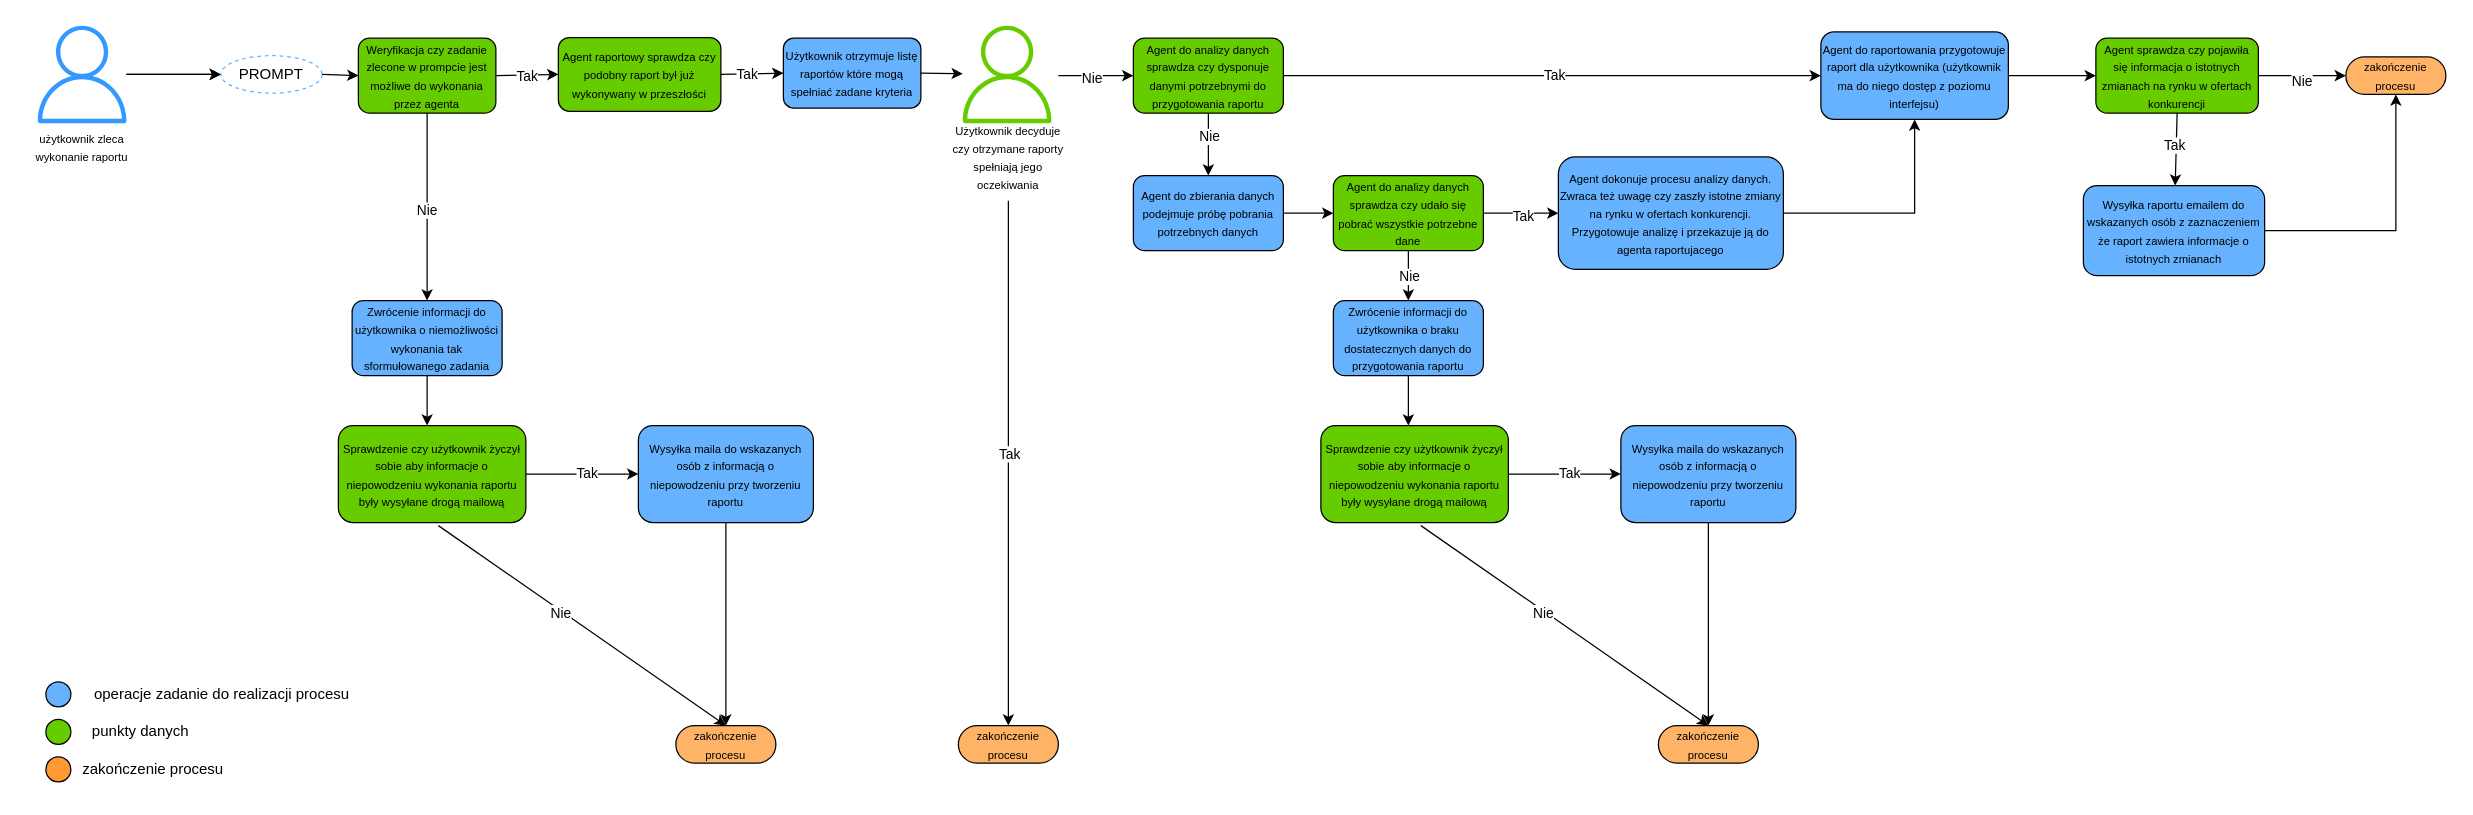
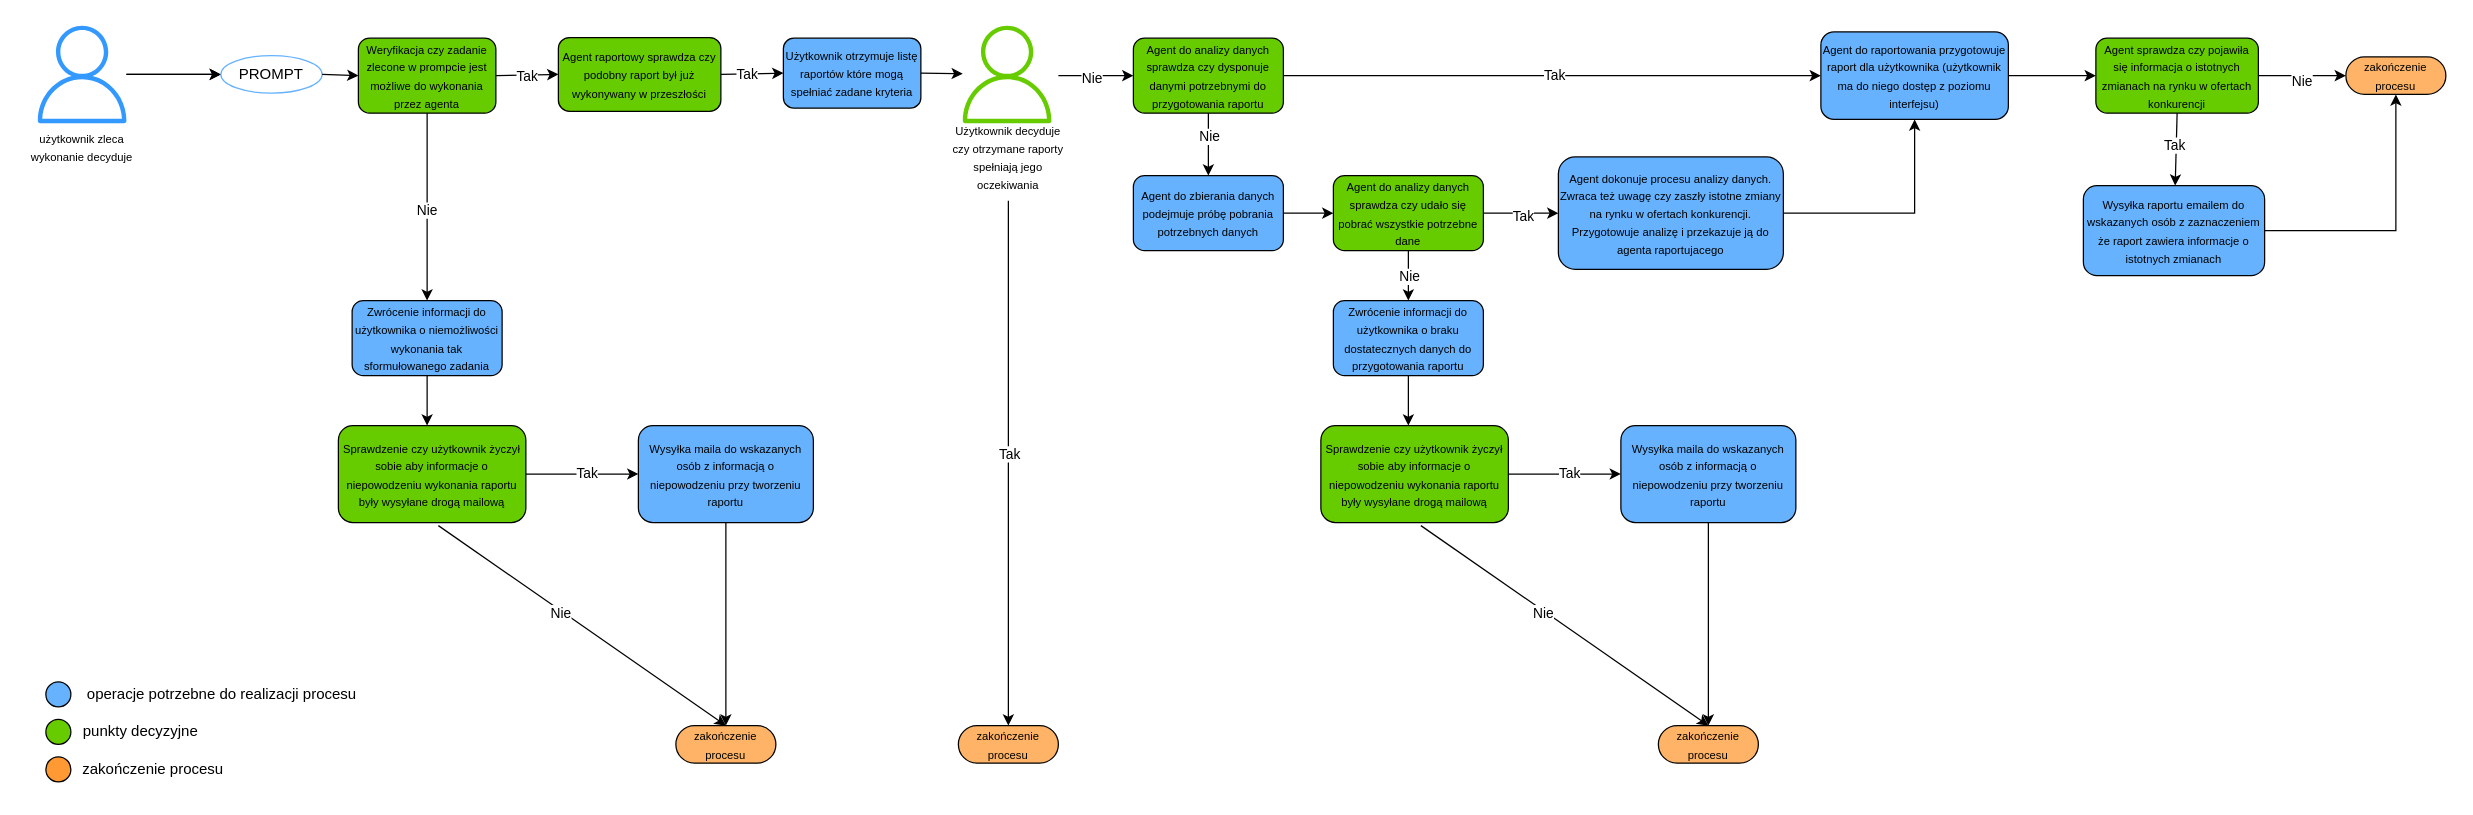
(271, 74) -> (271, 74)
(82, 147) -> (82, 147)
(222, 694) -> (222, 694)
(141, 732) -> (141, 732)
